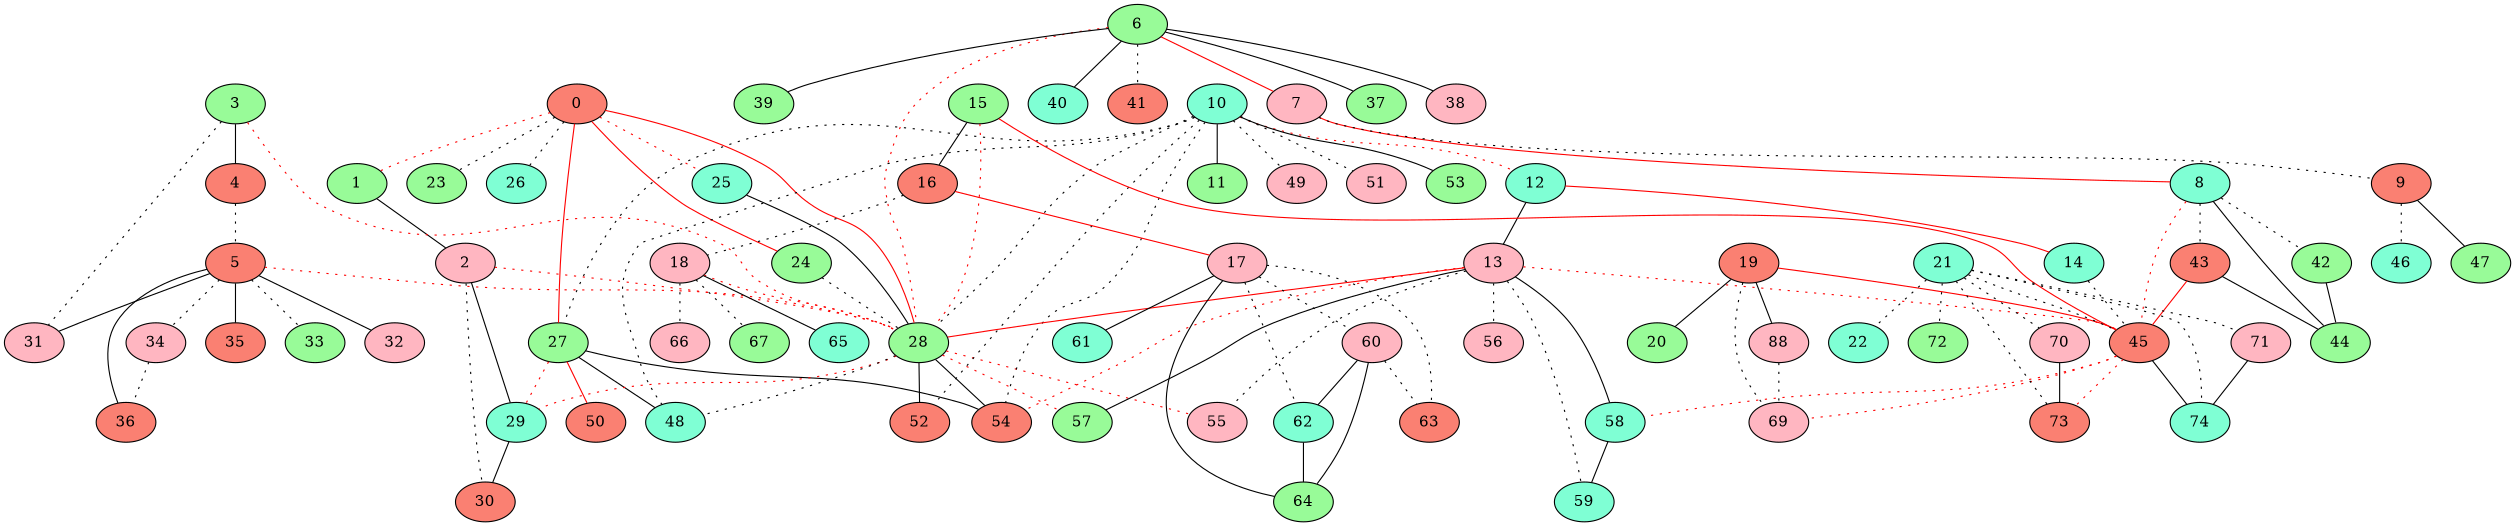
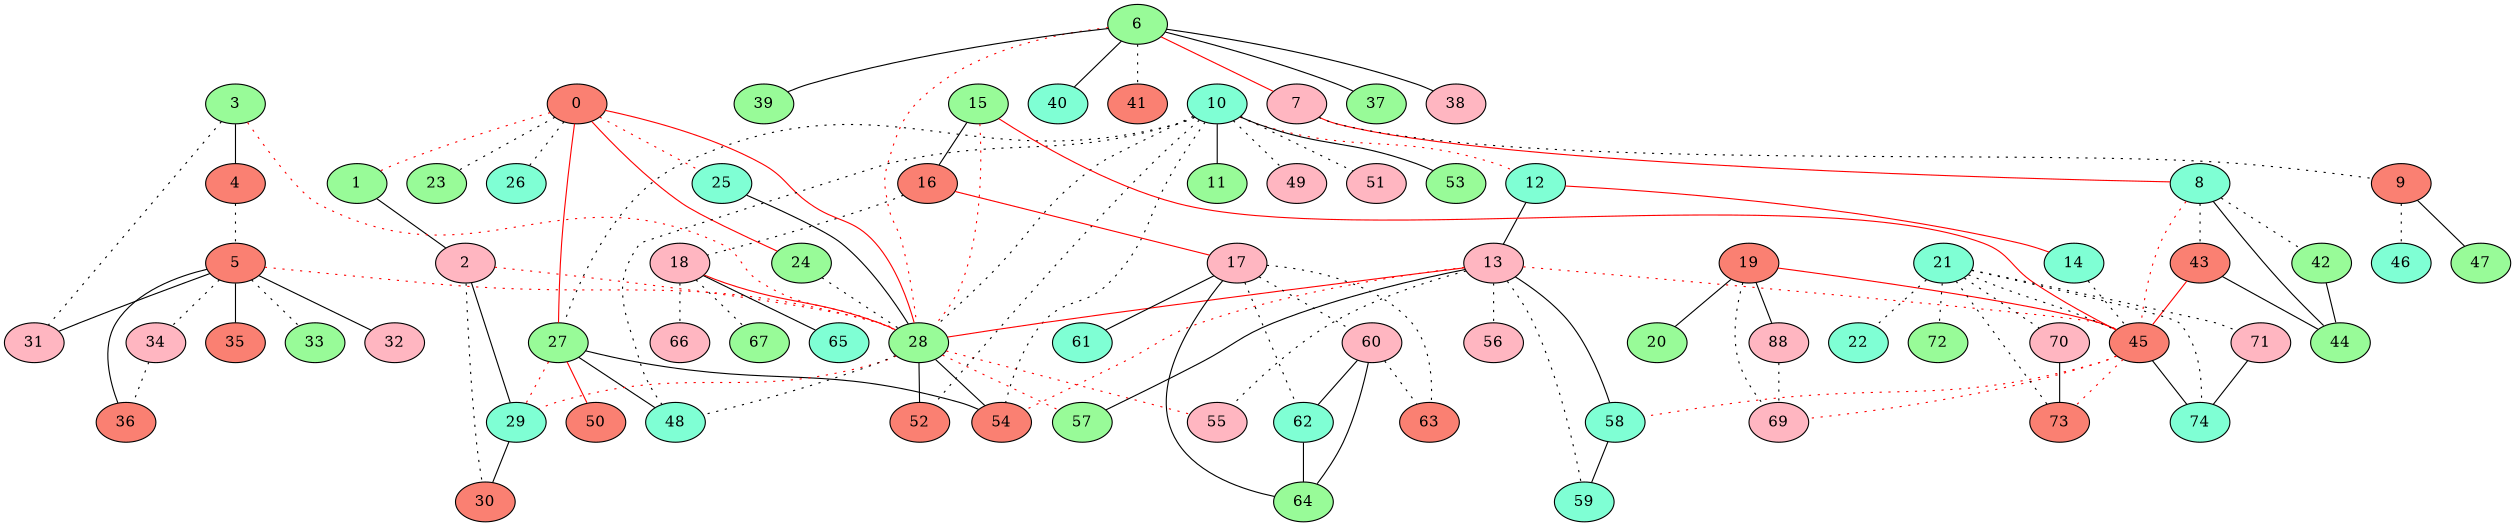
(800, 302) -> (800, 302)
